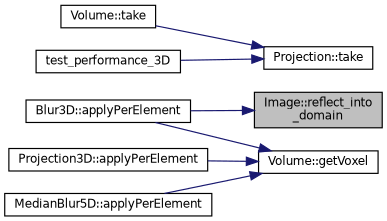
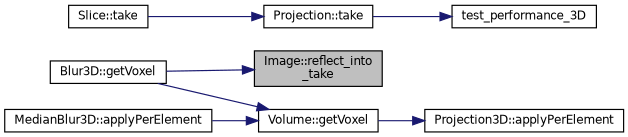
(108, 17) -> (108, 17)
(216, 60) -> (406, 17)
(318, 110) -> (318, 69)
(108, 111) -> (108, 72)
(227, 161) -> (395, 121)
(108, 205) -> (108, 121)
